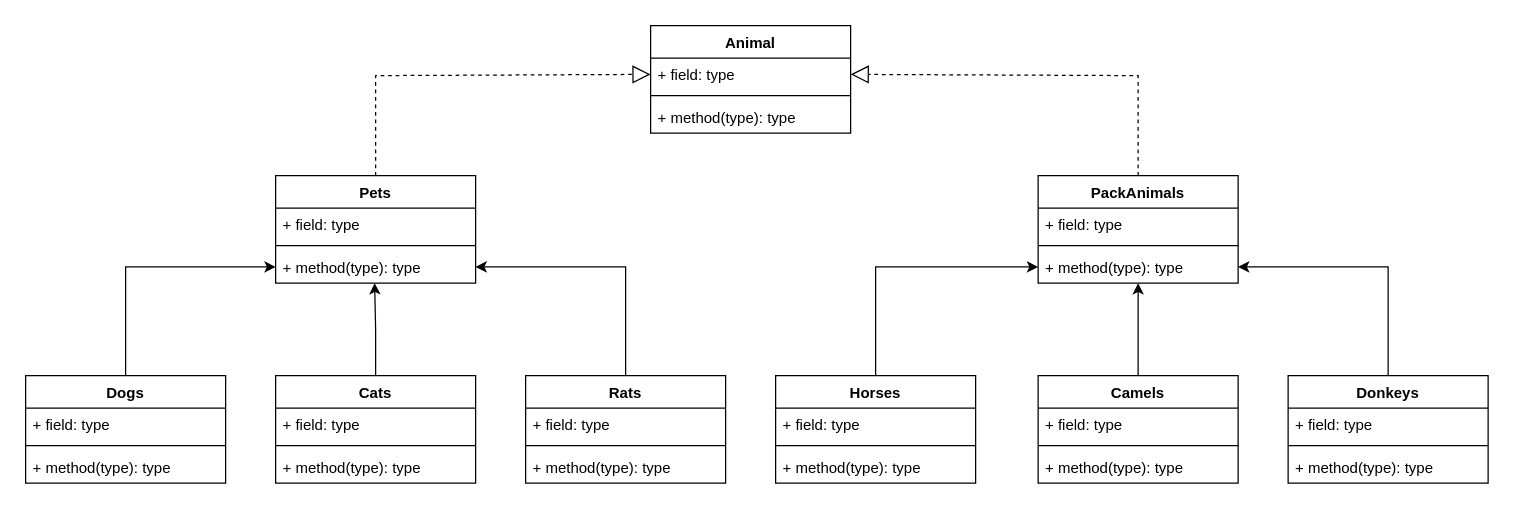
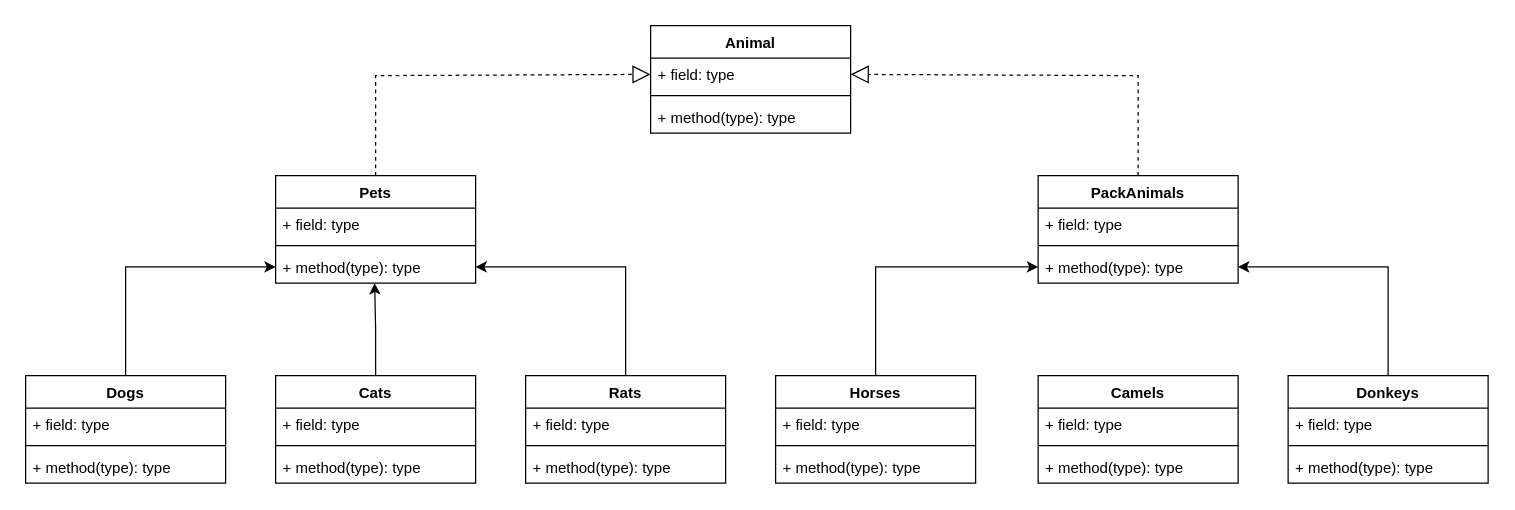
(1138, 333) -> none
